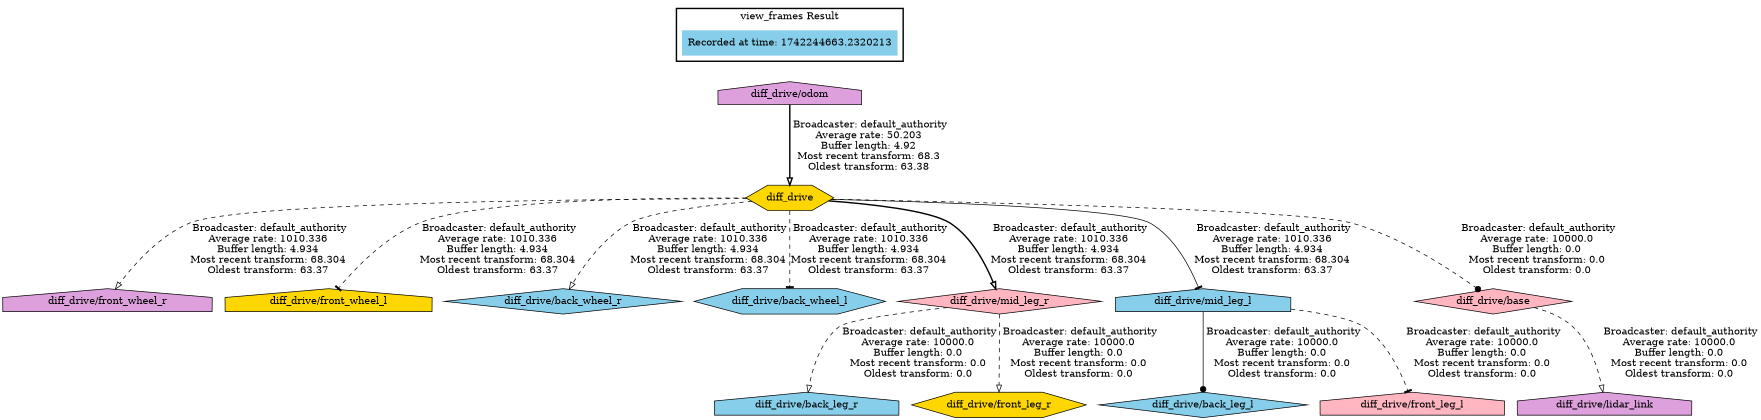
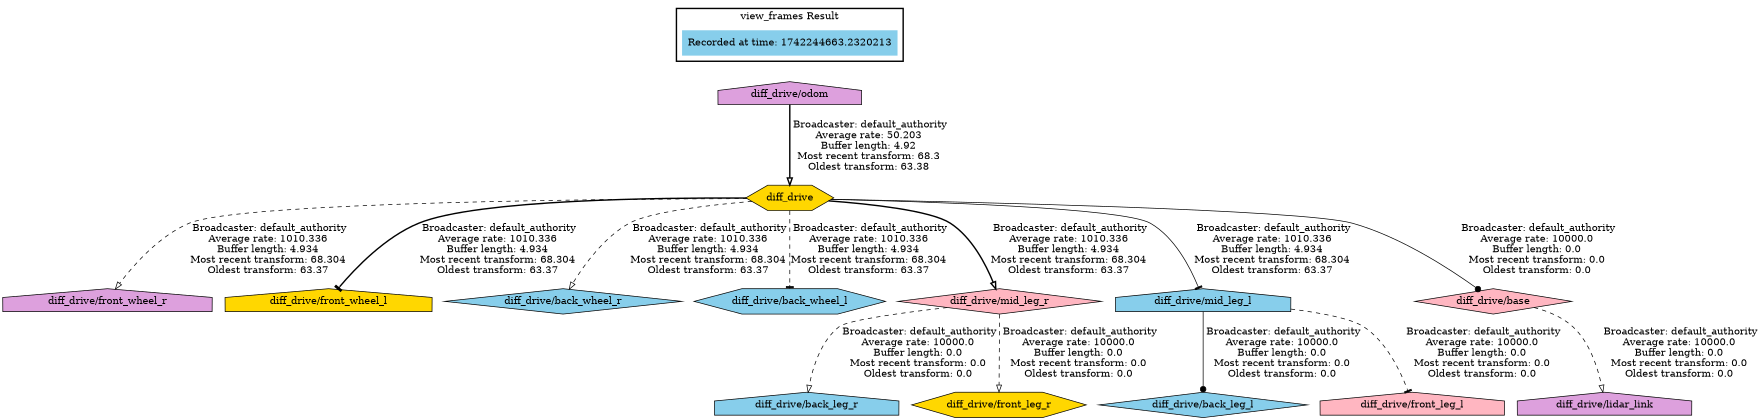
(520, 205) -> (520, 205)
(1162, 209) -> (1162, 209)
